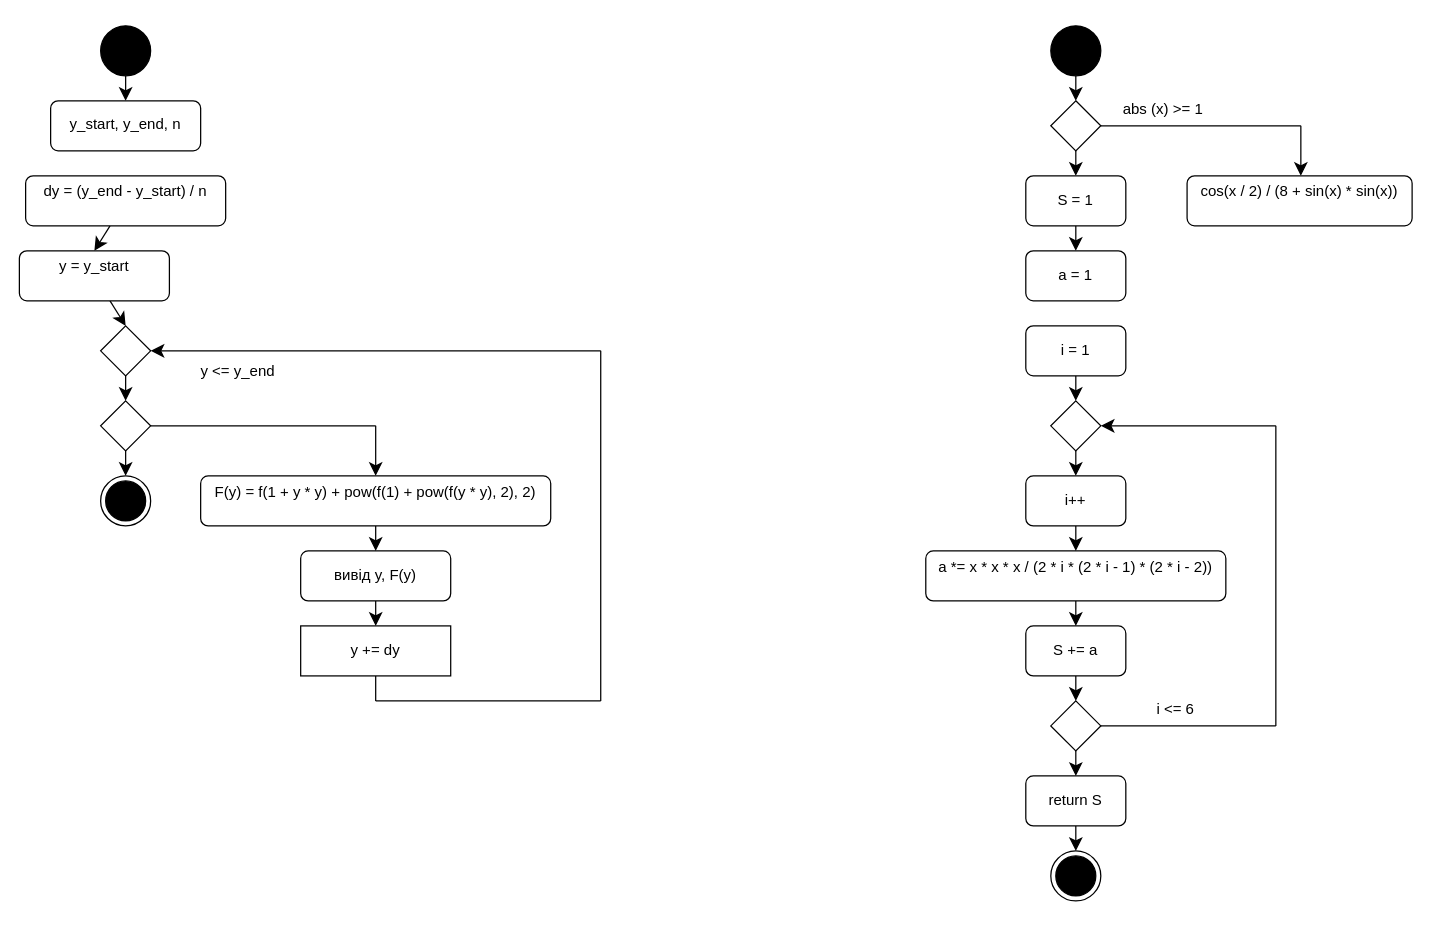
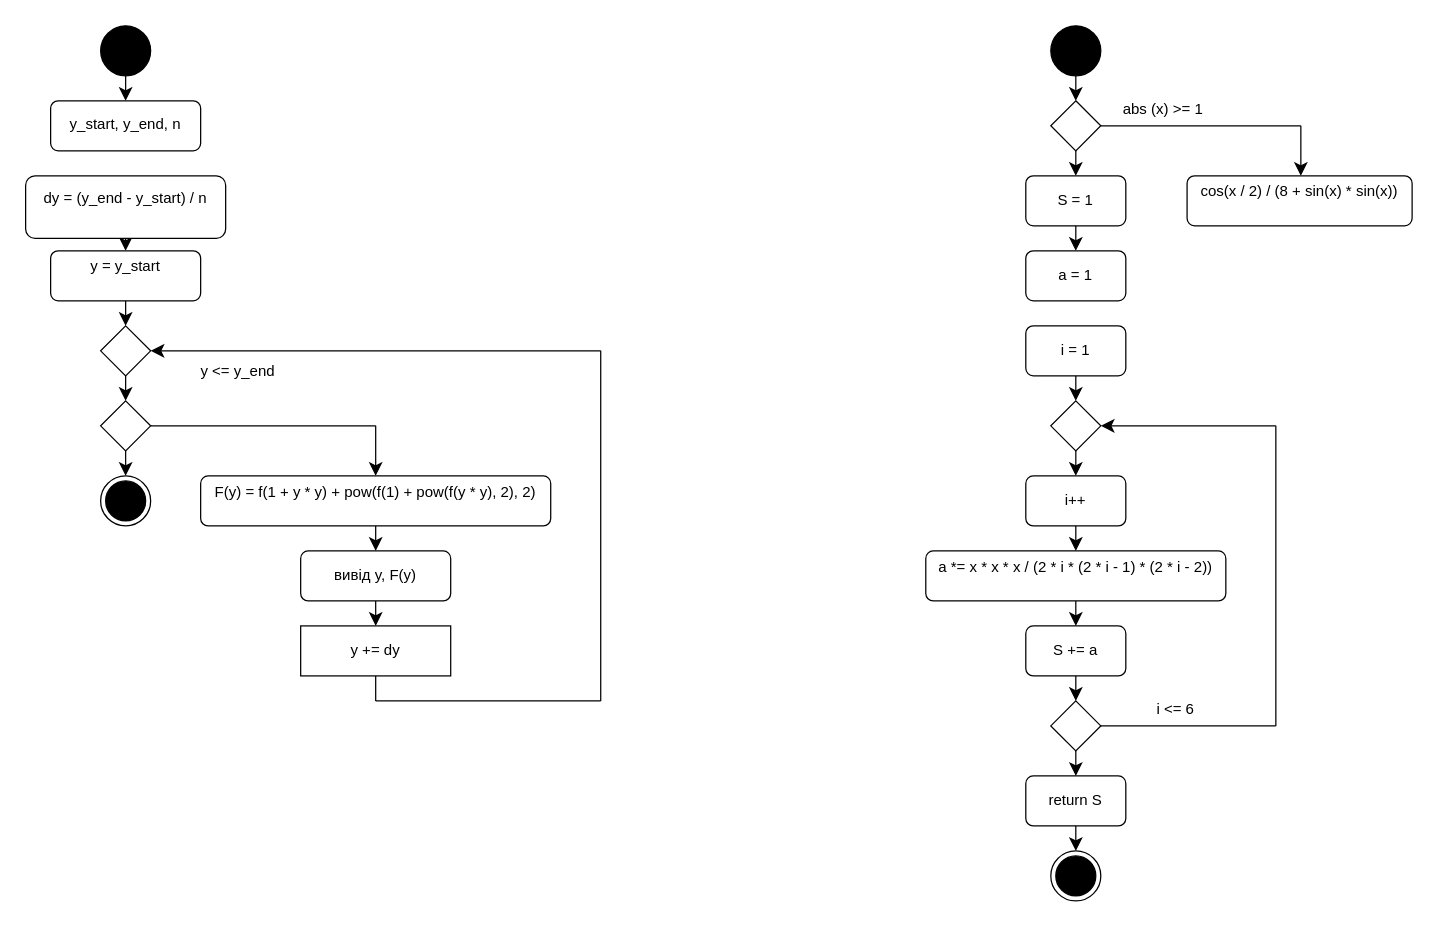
(126, 201) -> (126, 207)
(94, 276) -> (126, 276)
